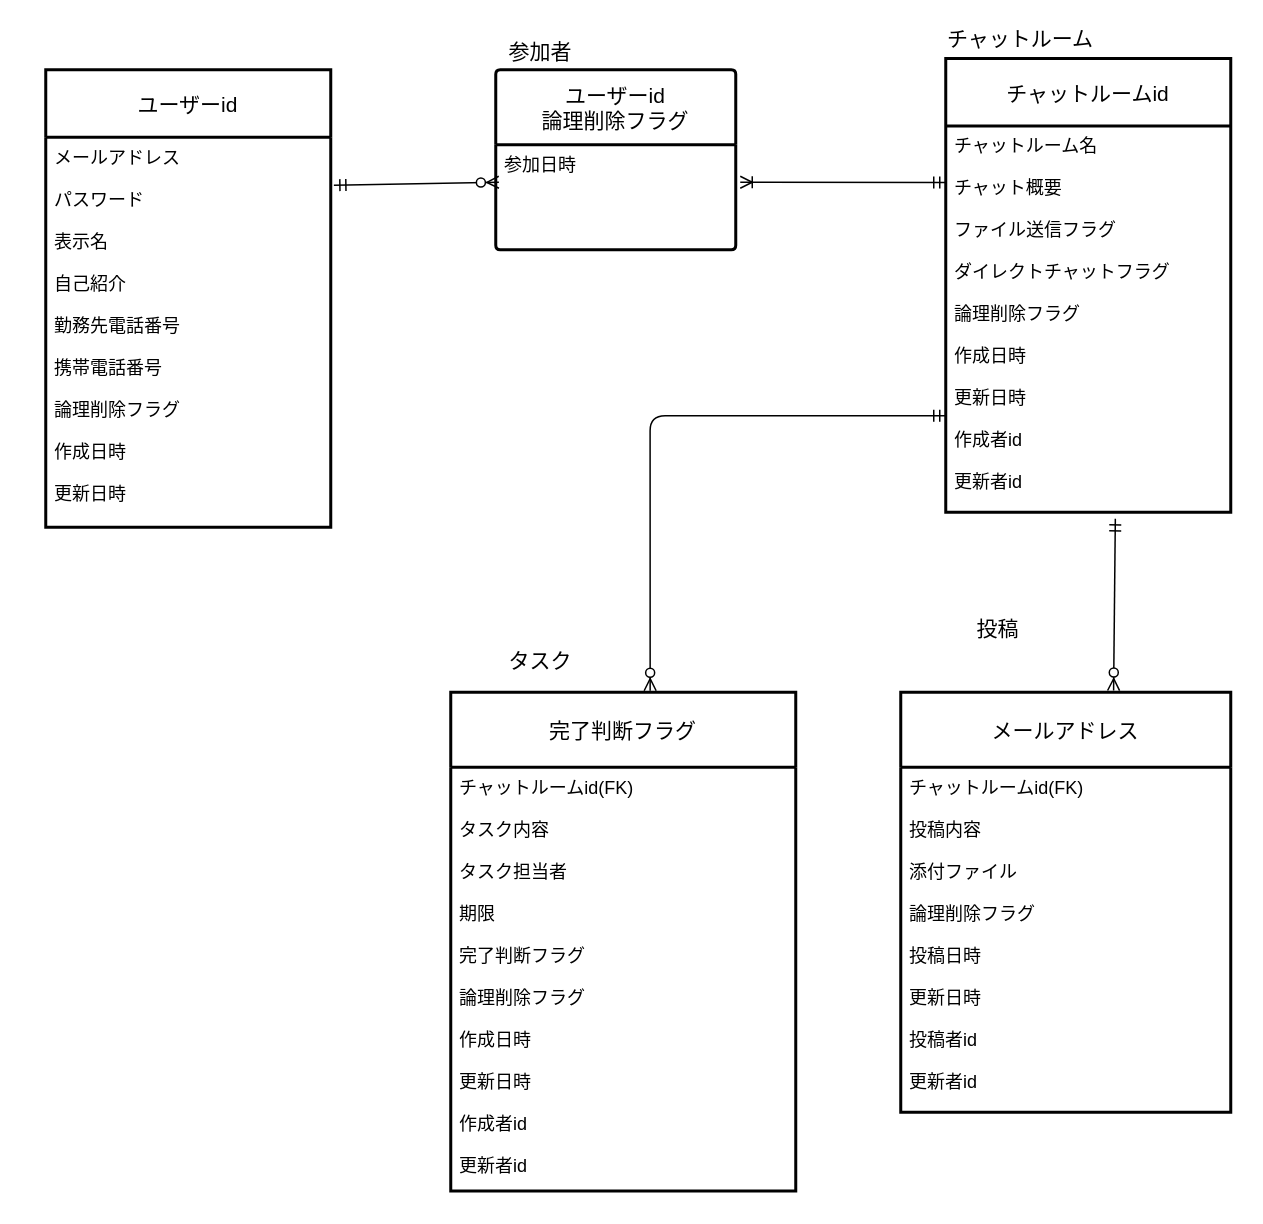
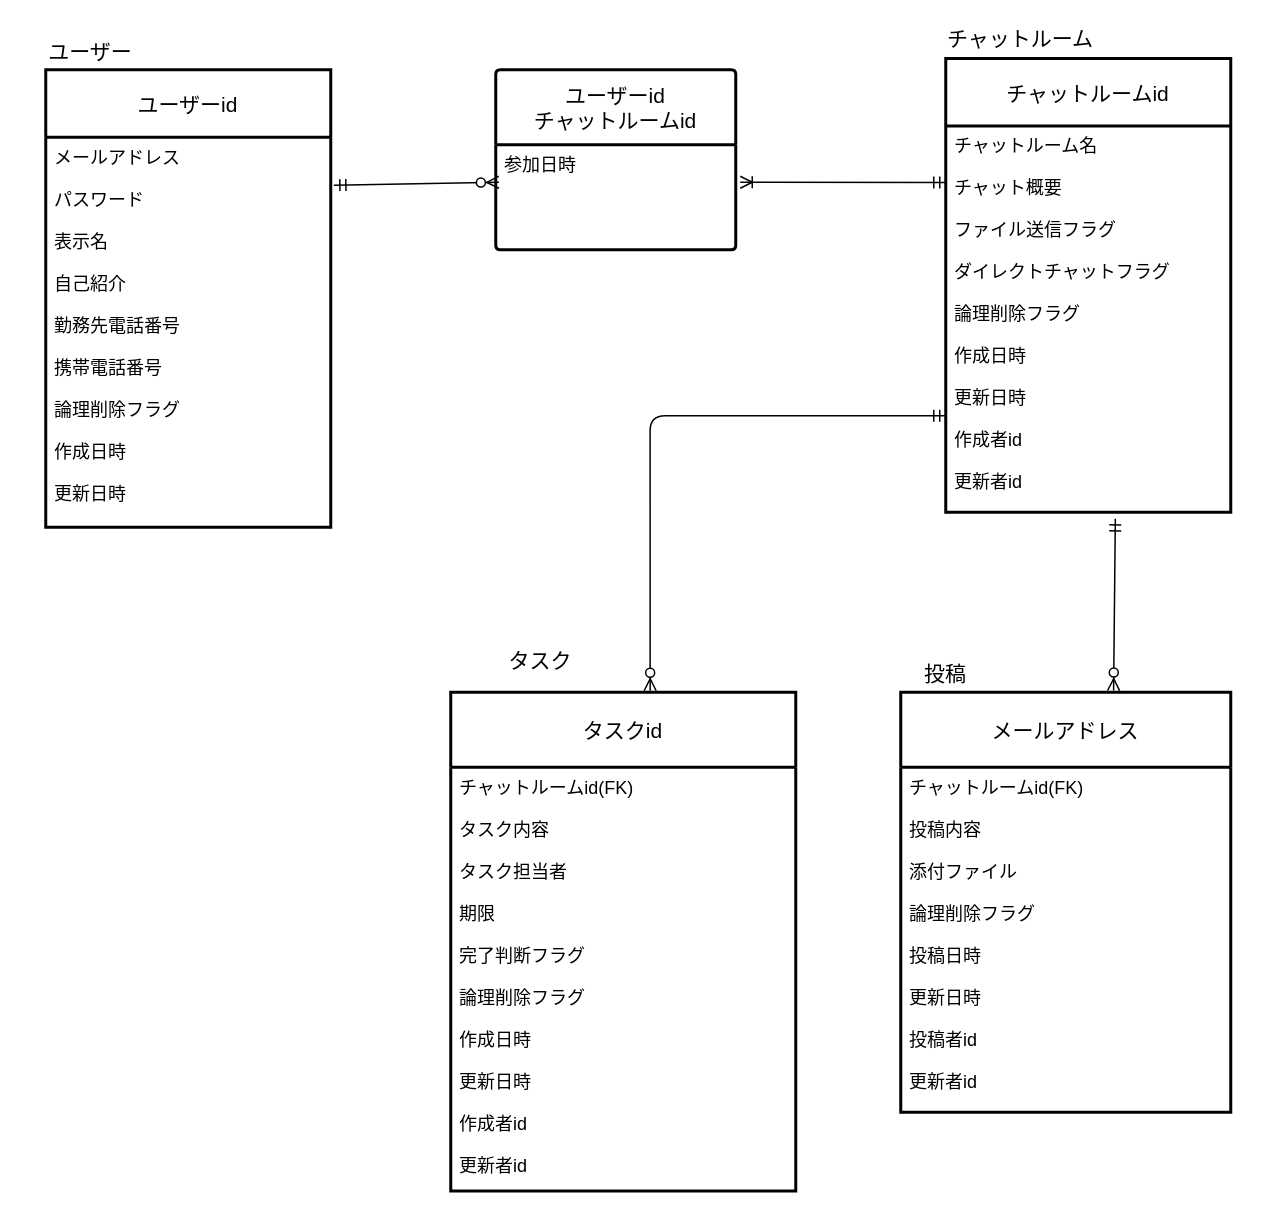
none -> (91, 50)
(541, 50) -> none
(615, 96) -> (615, 96)
(998, 628) -> (946, 673)
(623, 731) -> (623, 731)
